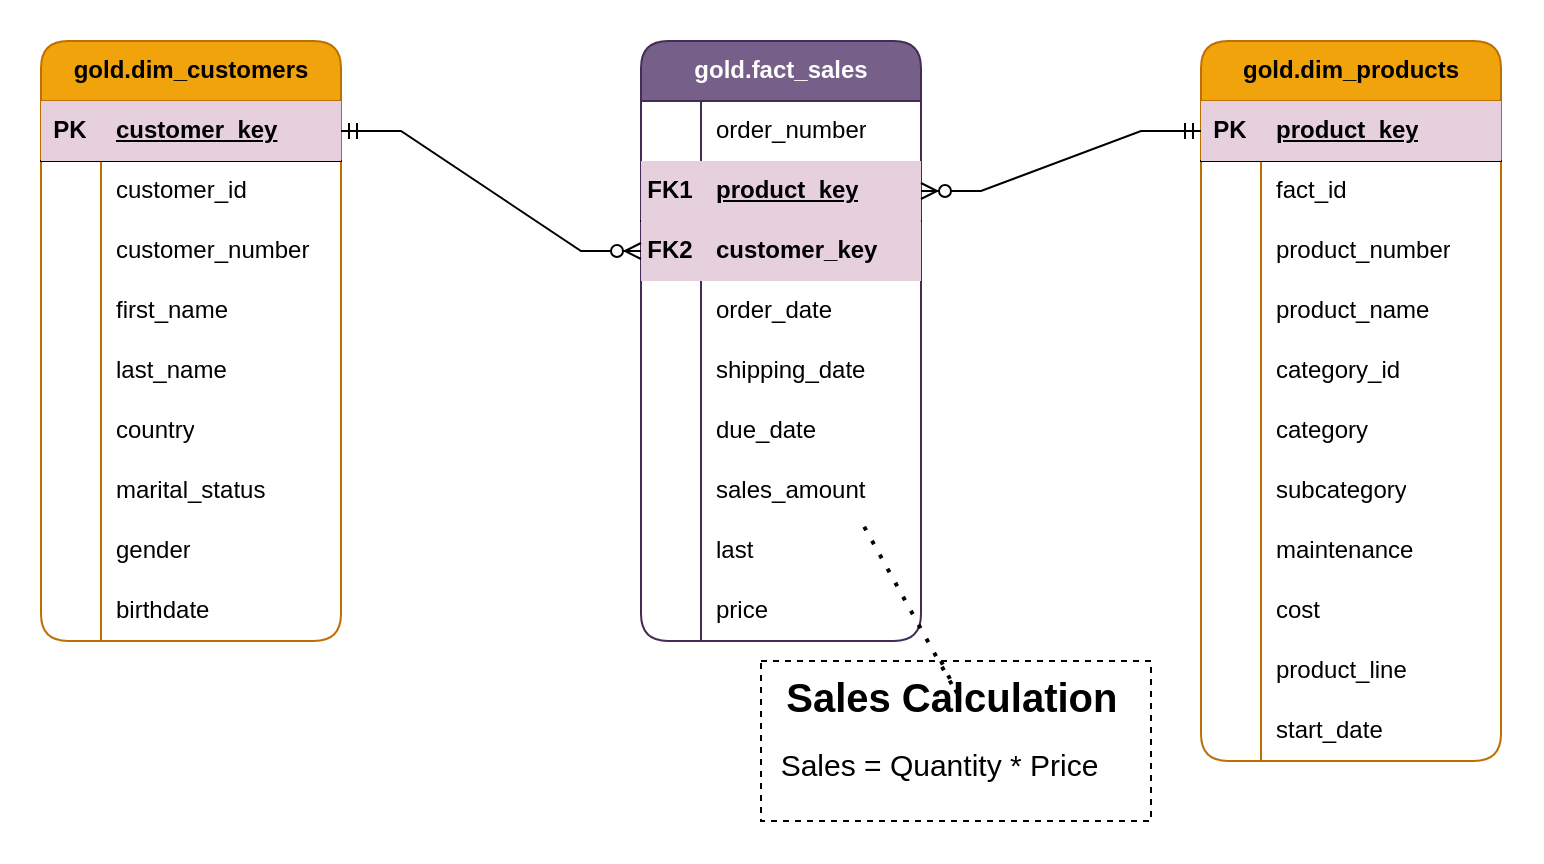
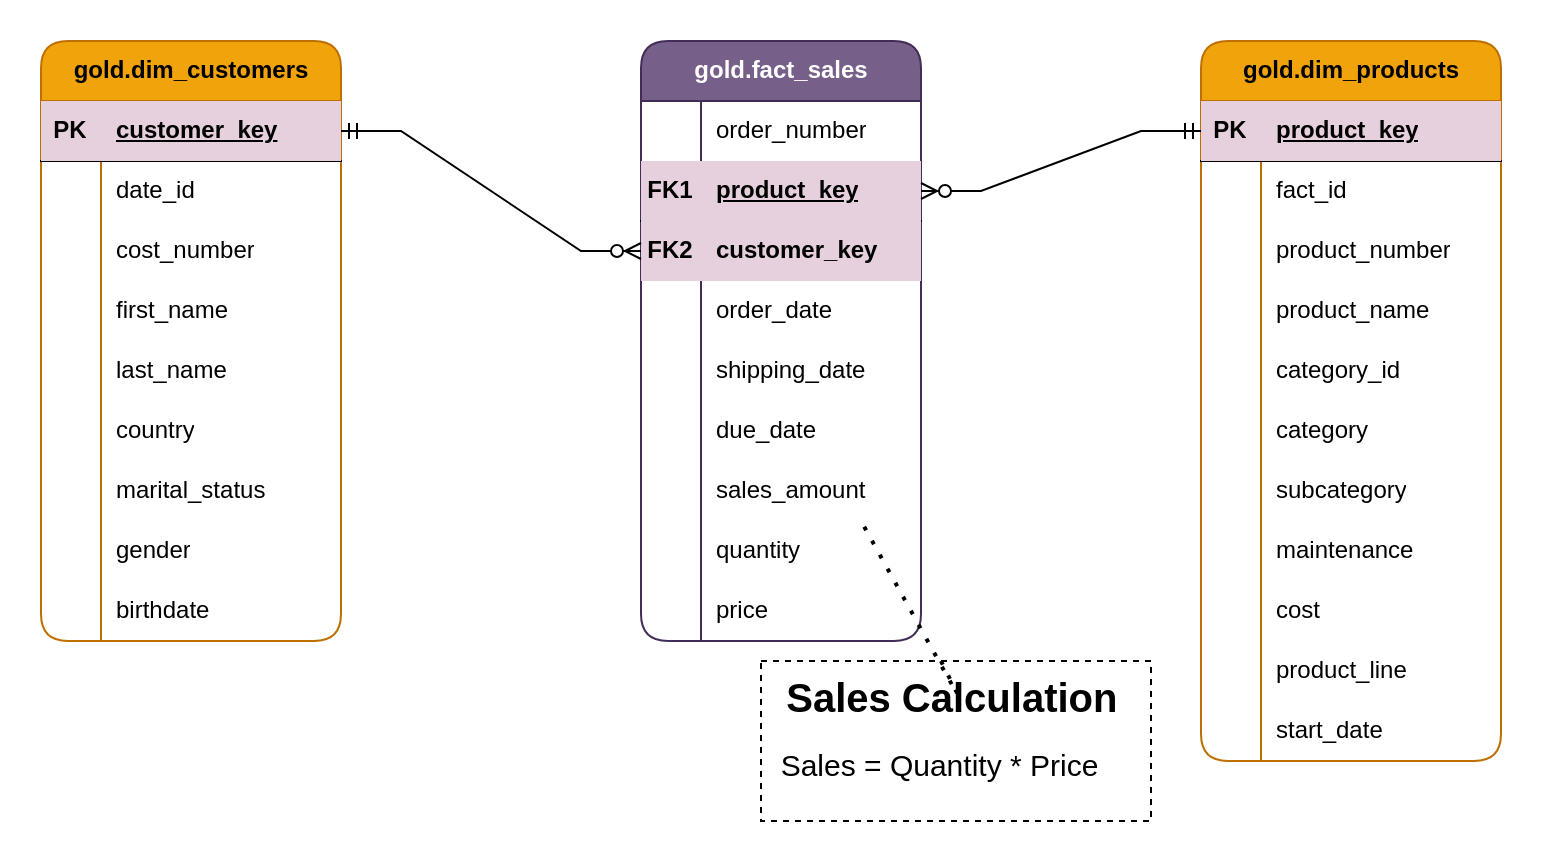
(188, 191) -> (161, 191)
(218, 251) -> (191, 251)
(741, 551) -> (768, 551)
